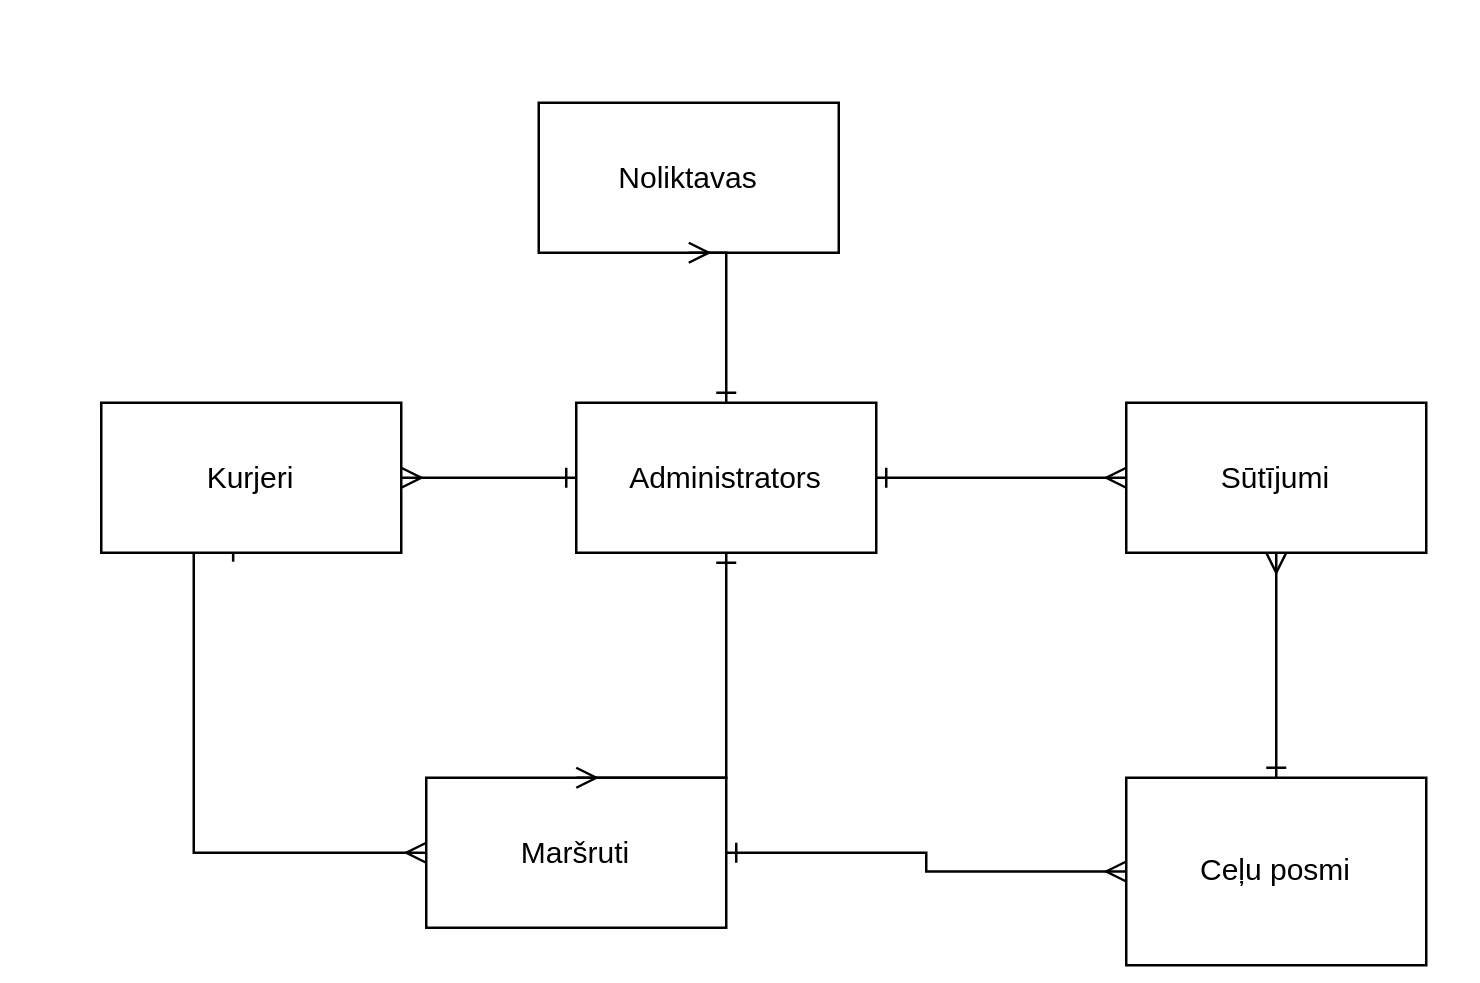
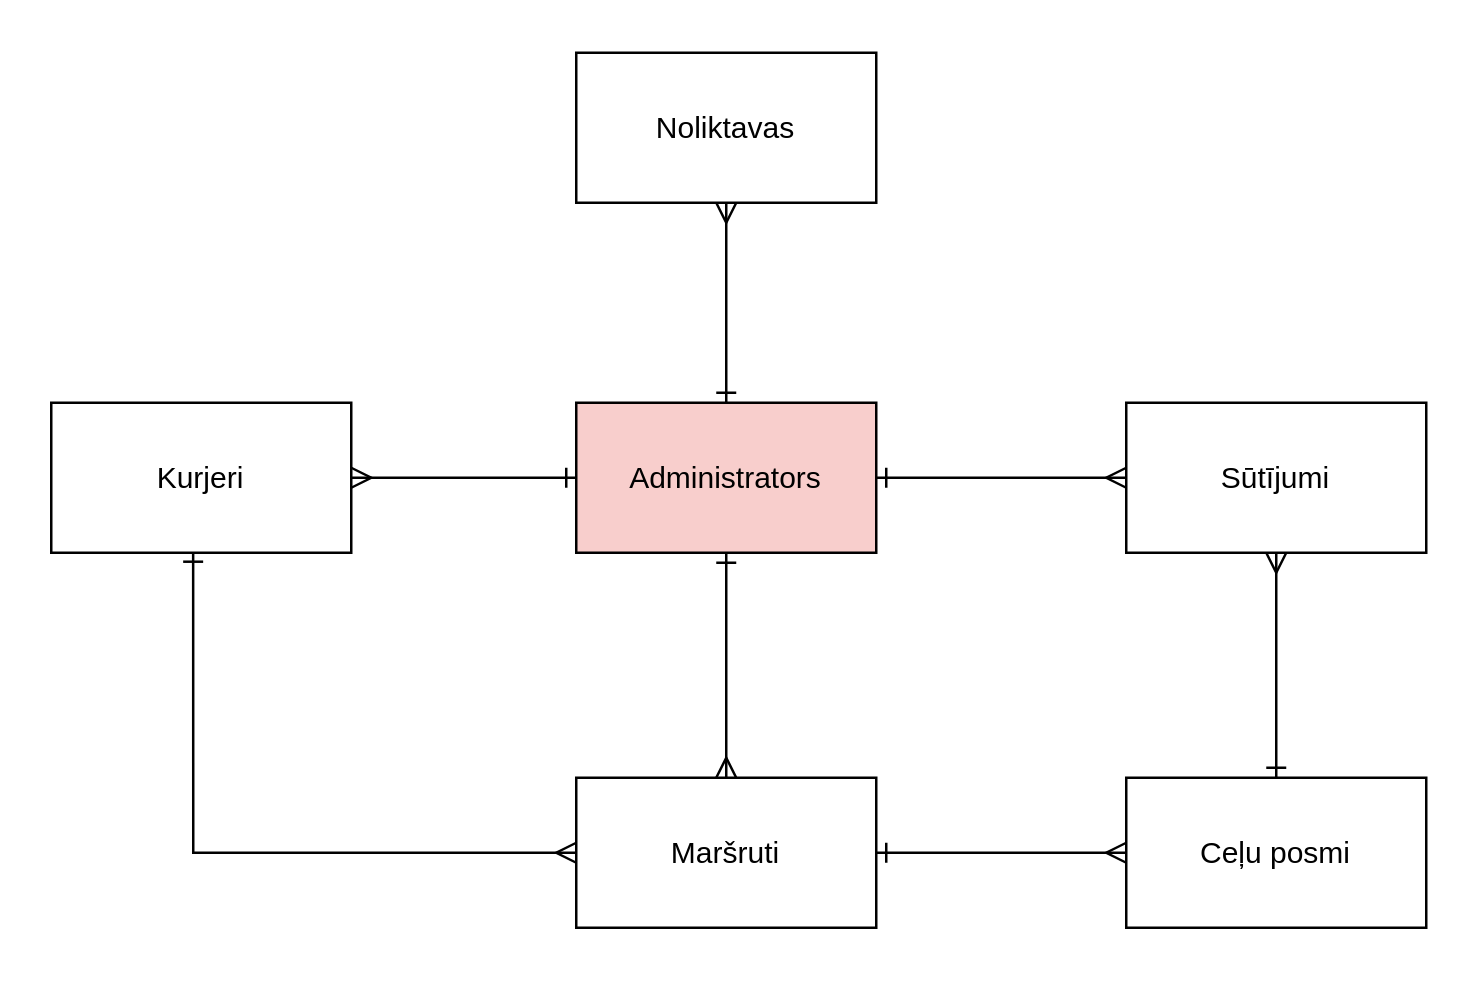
(689, 178) -> (726, 128)
(251, 478) -> (201, 478)
(726, 478) -> (726, 478)
(576, 853) -> (726, 853)
(1276, 871) -> (1276, 853)
